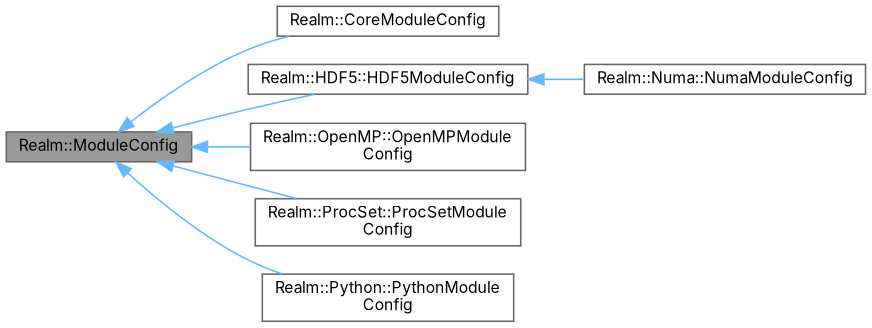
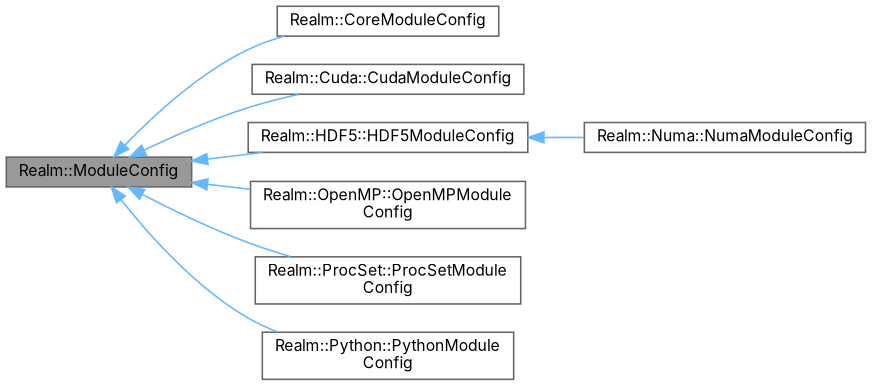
none -> (388, 79)
